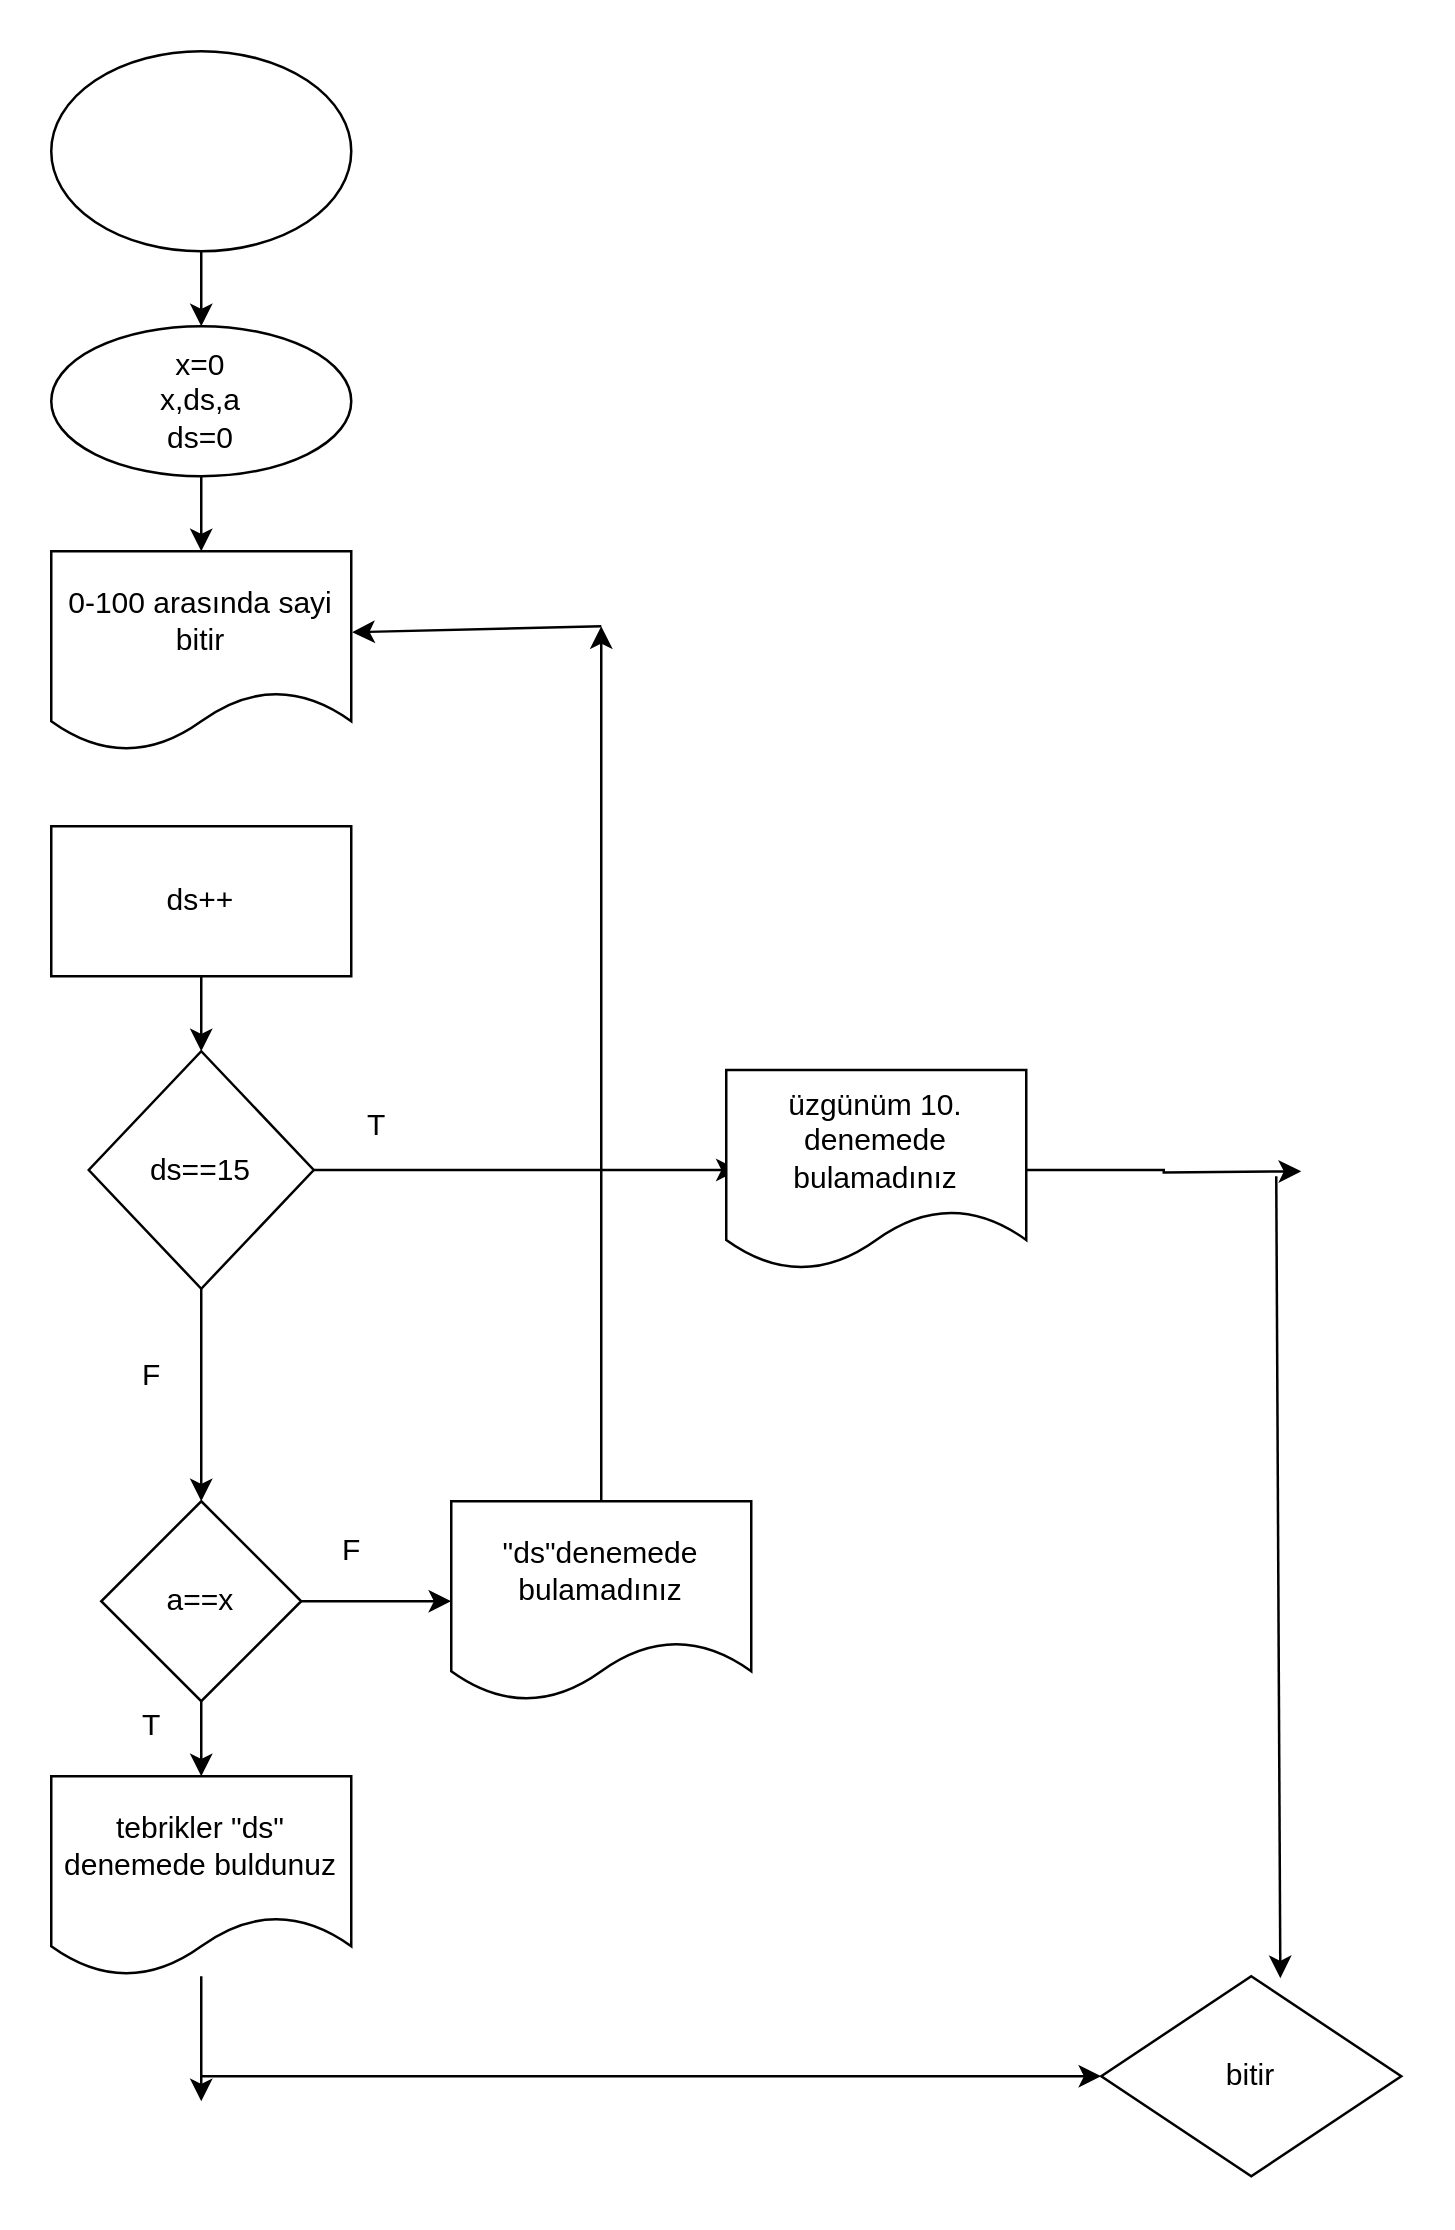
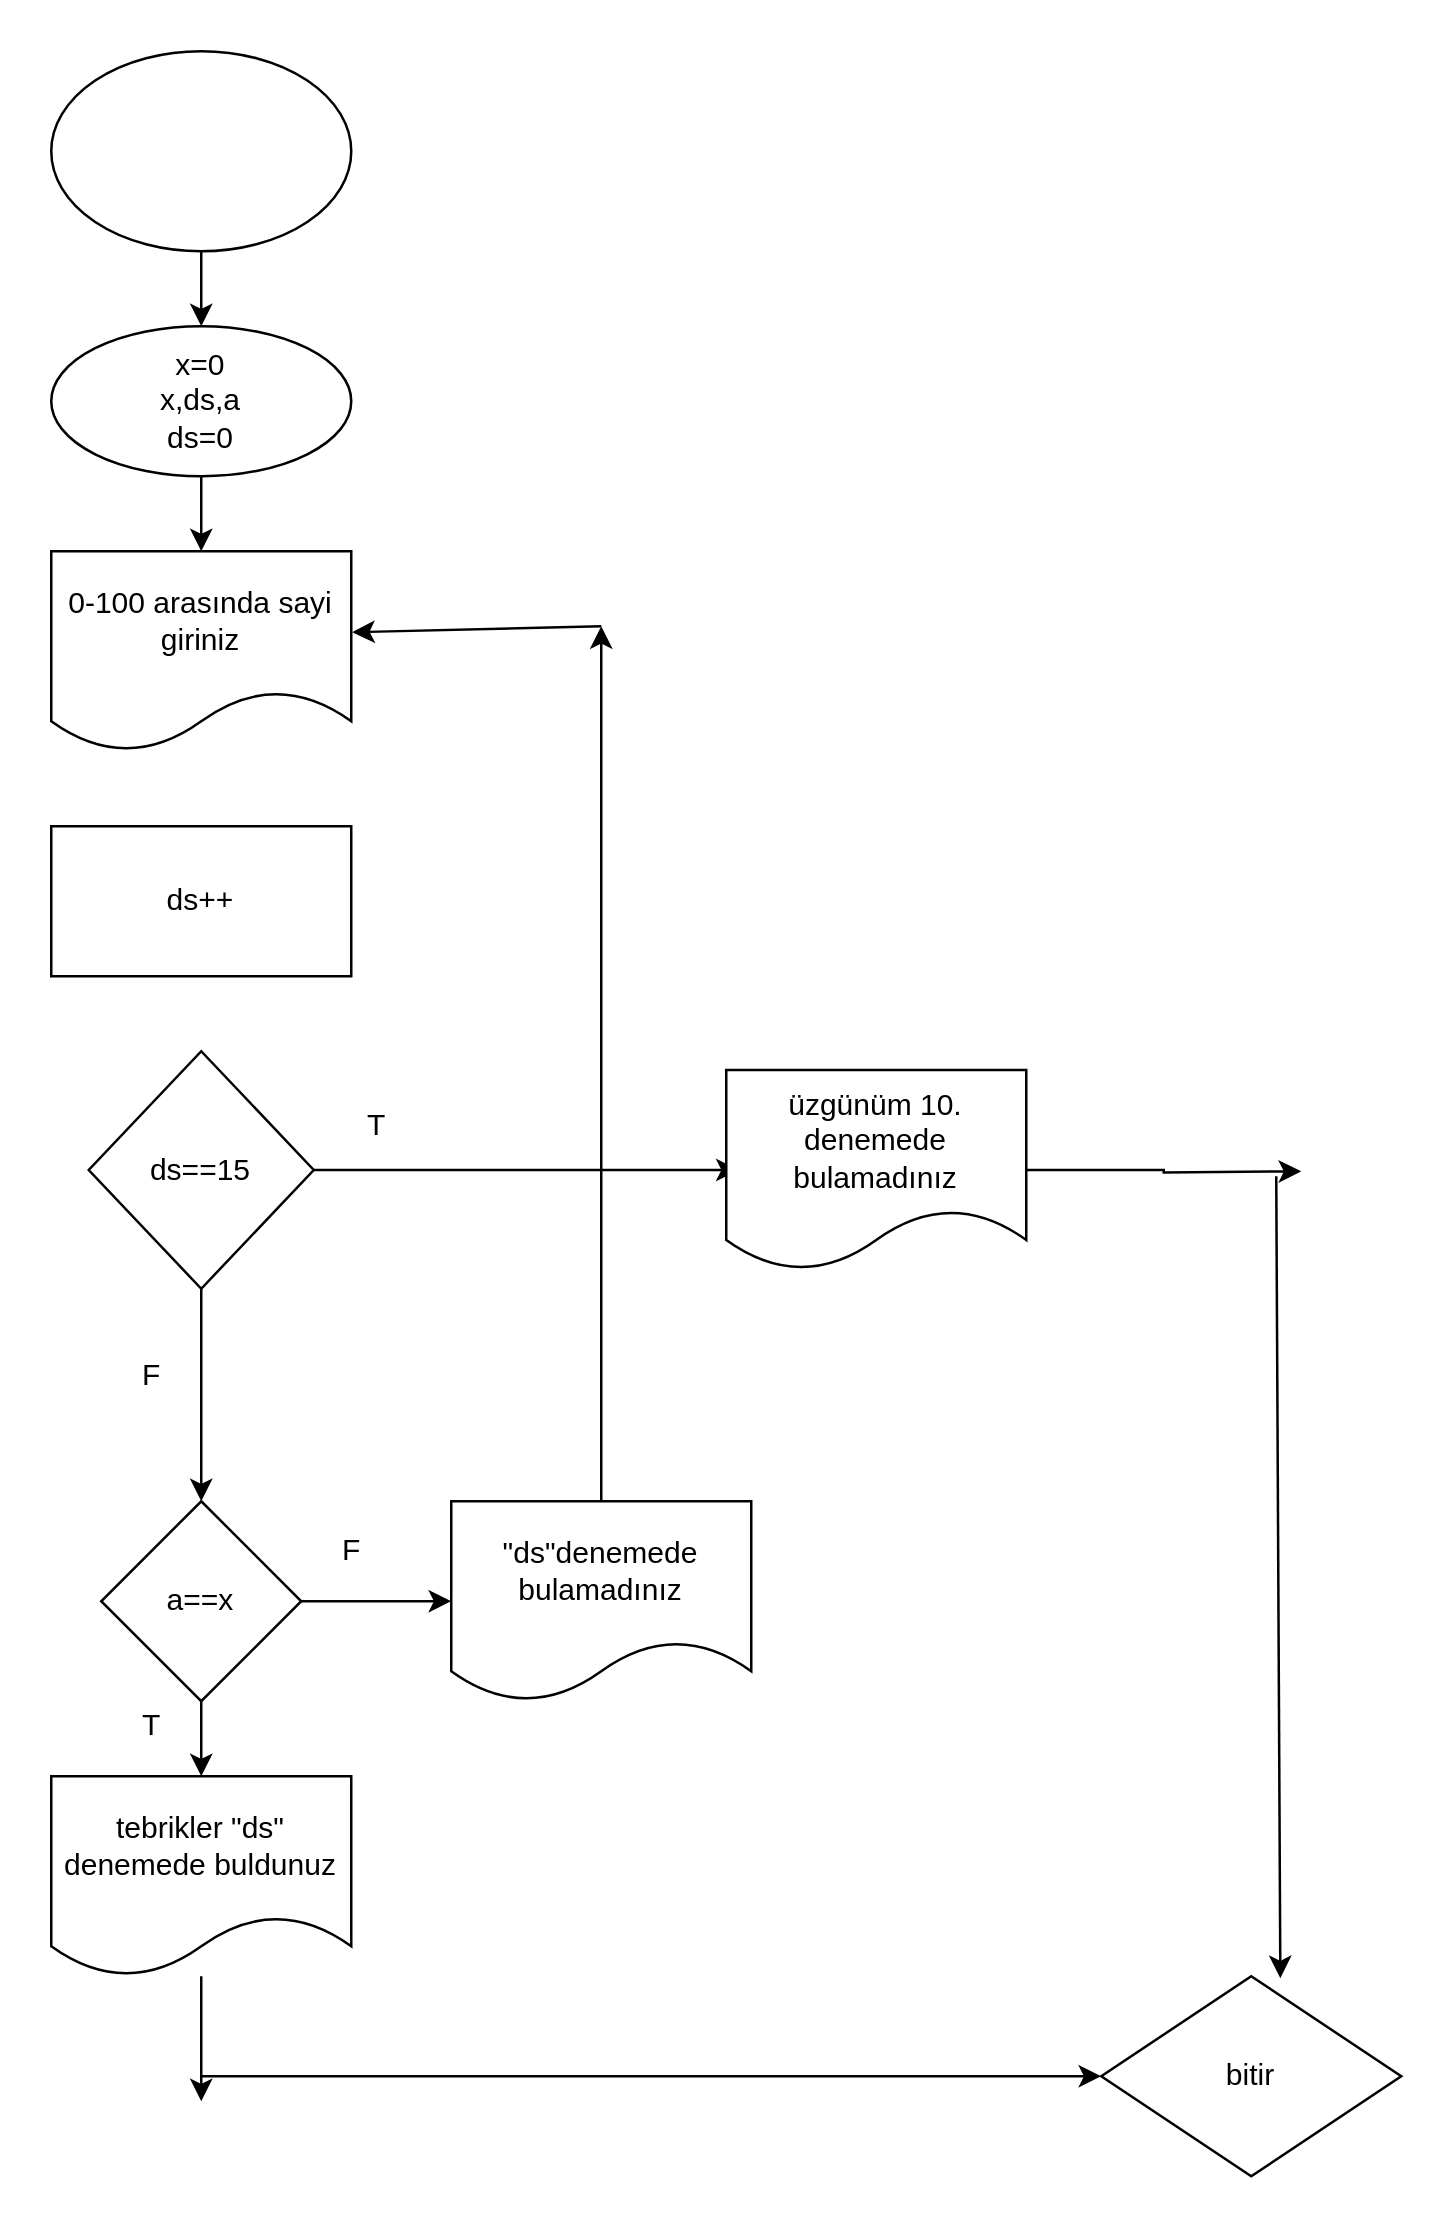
(201, 621) -> (201, 621)
(201, 1022) -> none
